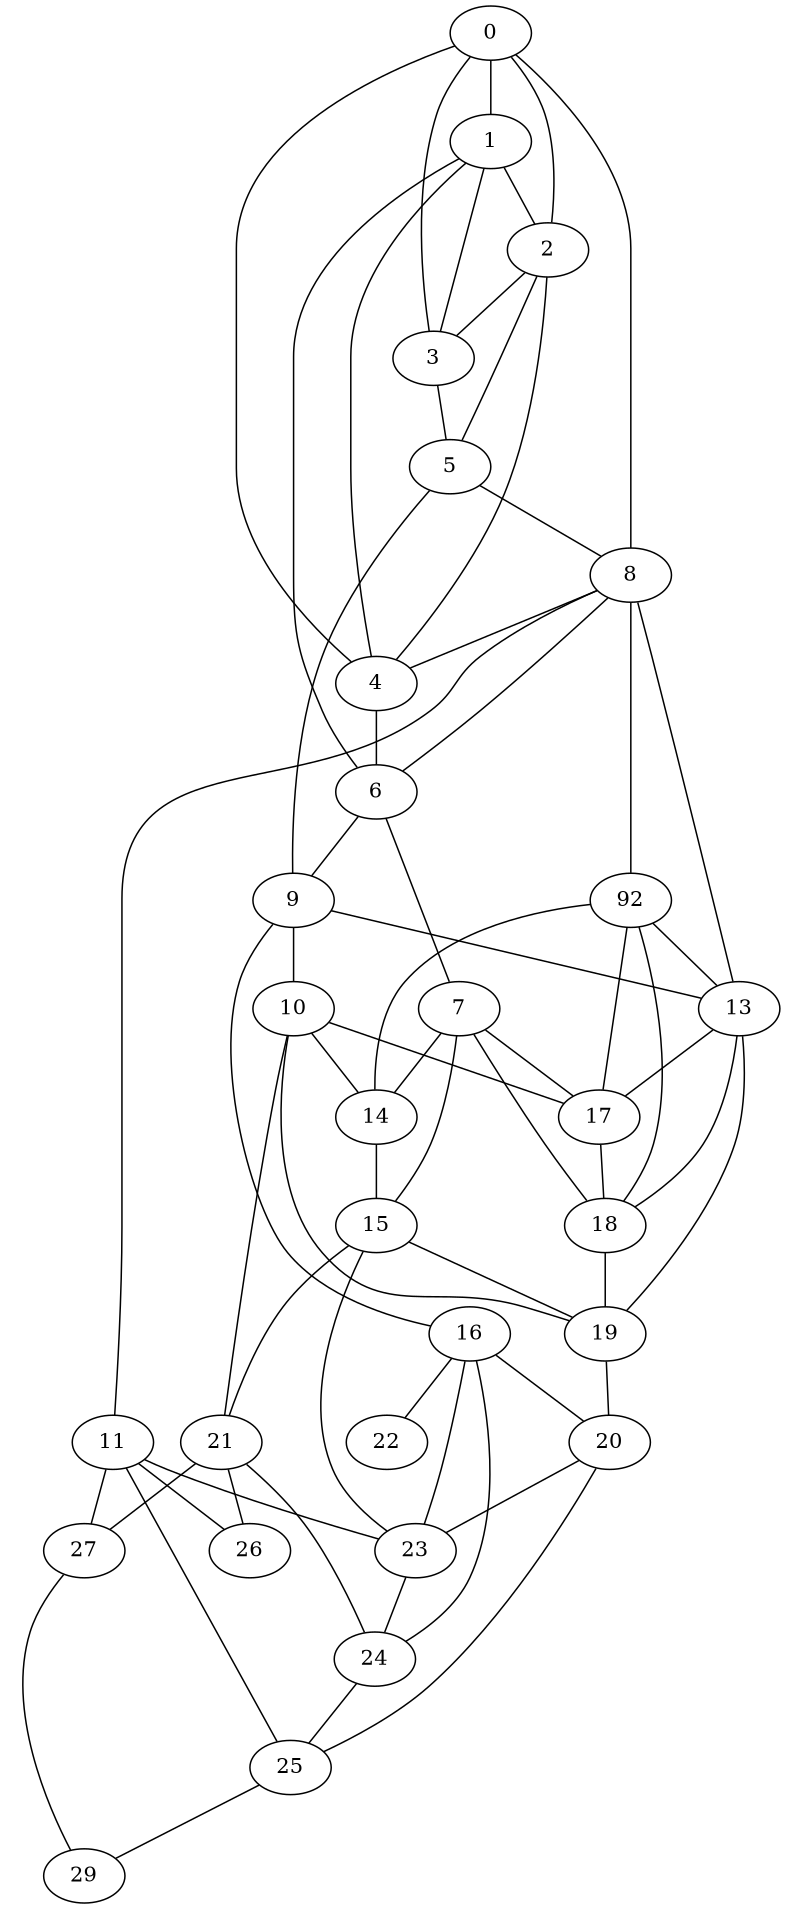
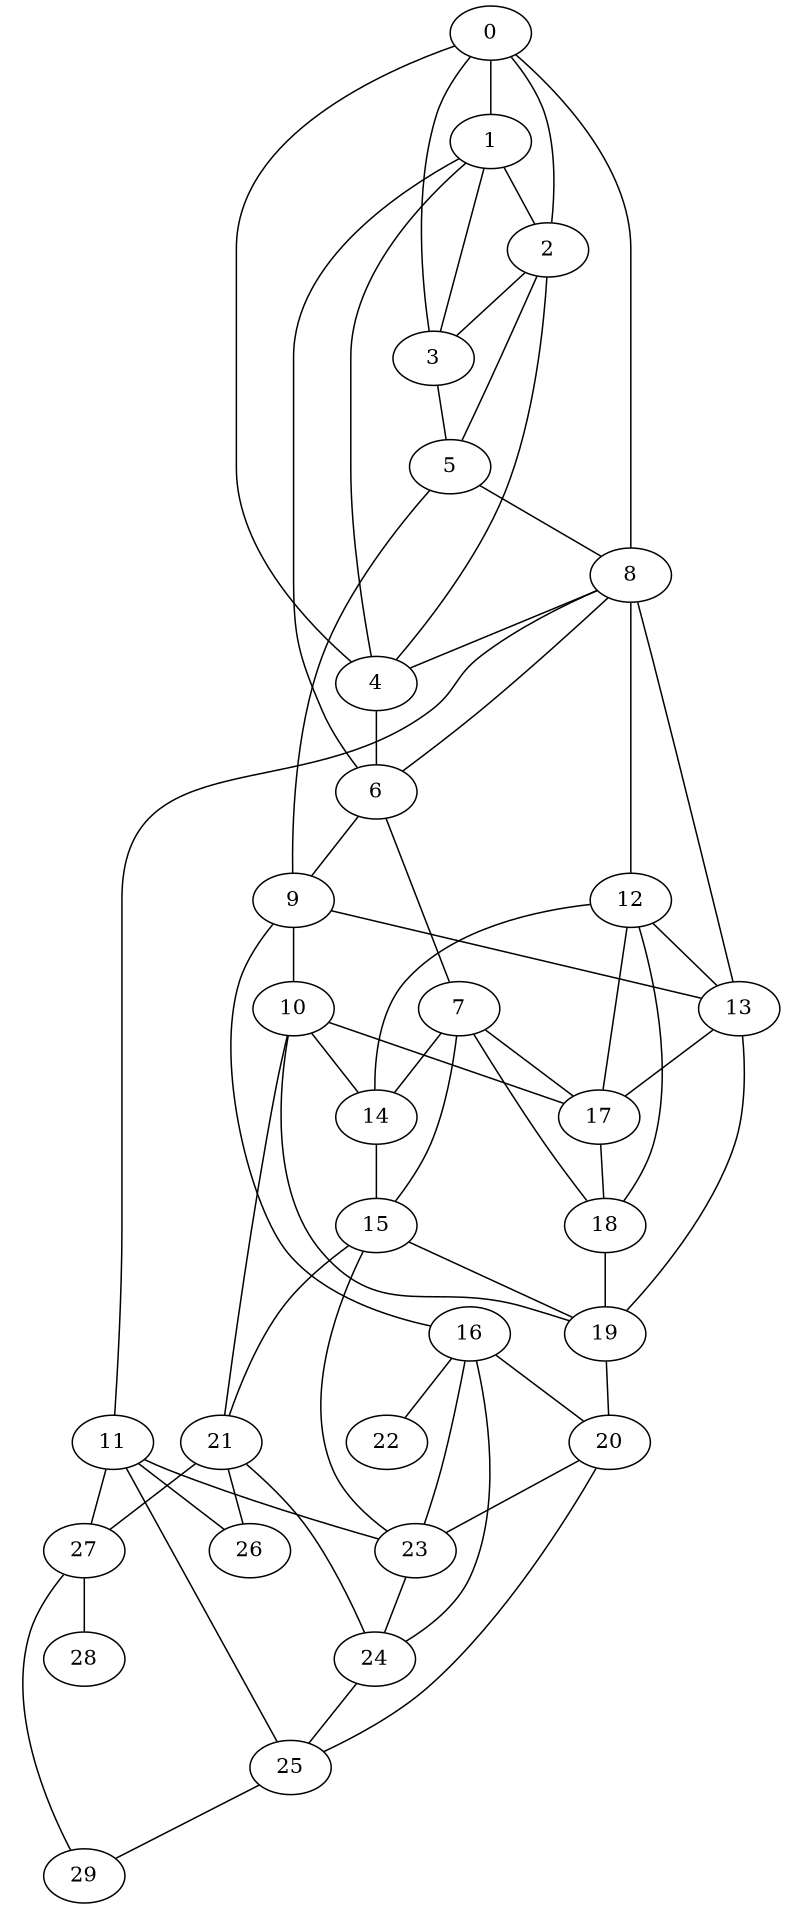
(631, 900) -> (631, 900)
(708, 1135) -> none
none -> (84, 1659)
